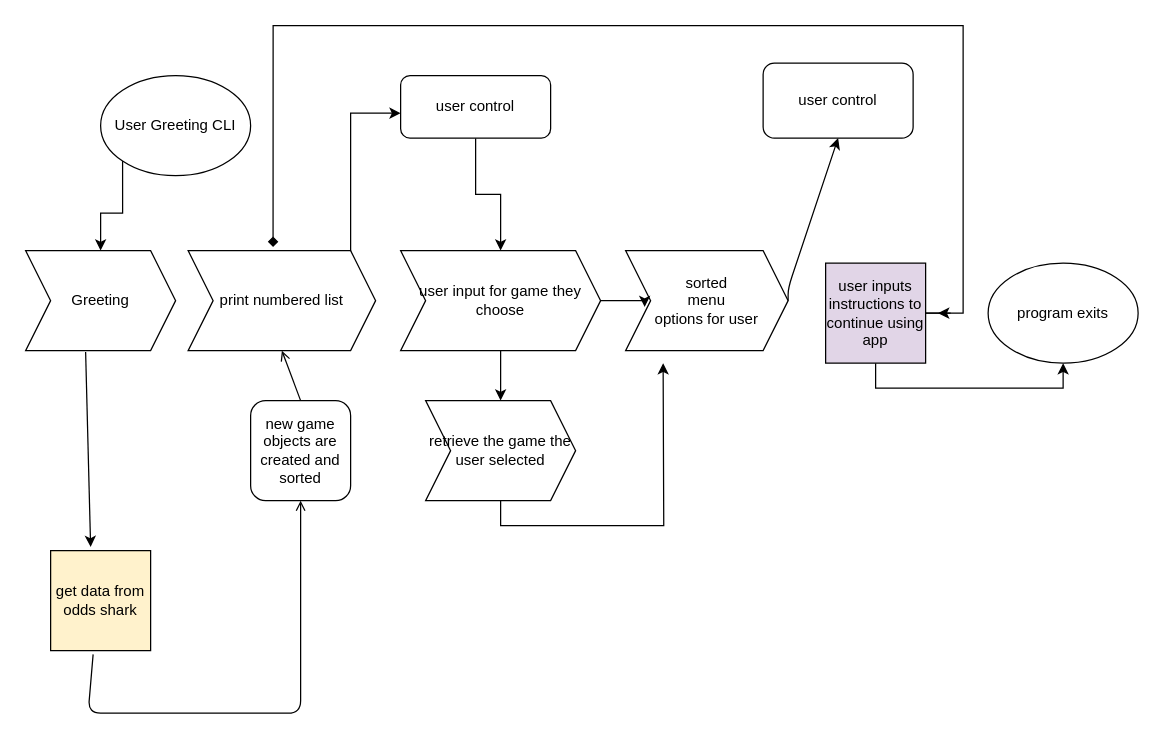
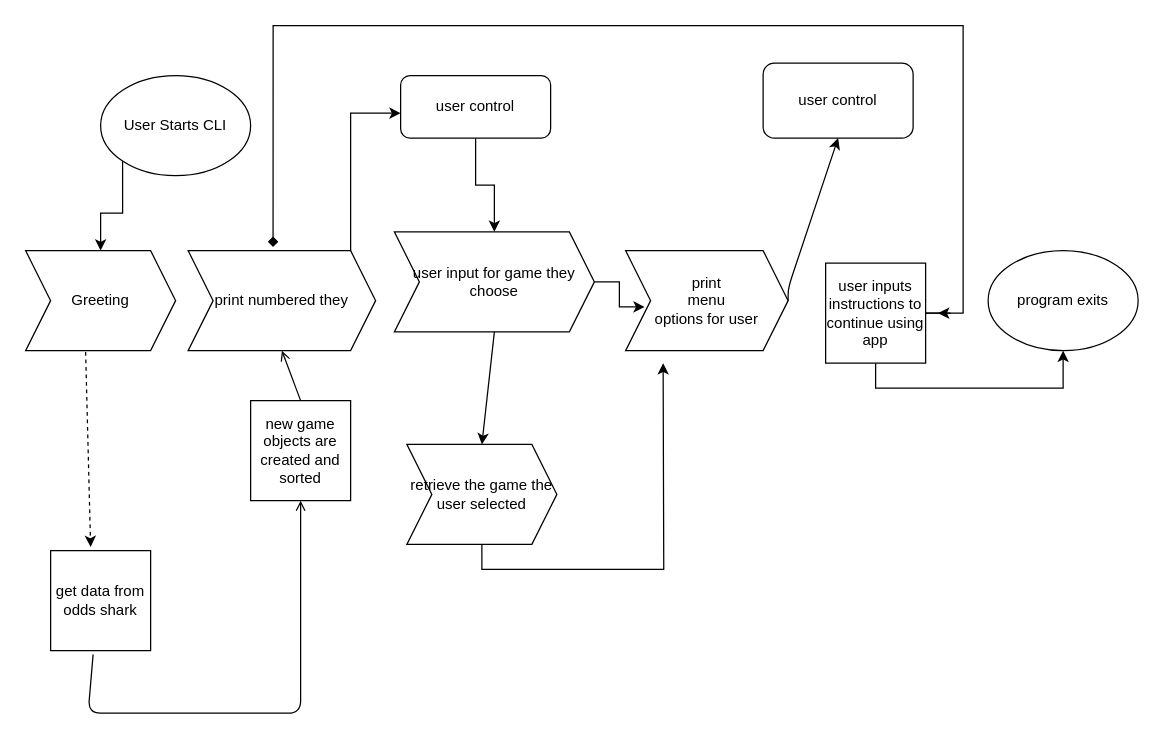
(176, 126) -> (176, 126)
(282, 301) -> (282, 301)
(501, 301) -> (494, 282)
(707, 301) -> (707, 301)
(876, 313) -> (876, 313)
(1063, 313) -> (1063, 301)
(88, 446) -> (88, 446)
(301, 451) -> (301, 451)
(501, 451) -> (482, 494)
(101, 601) -> (101, 601)
